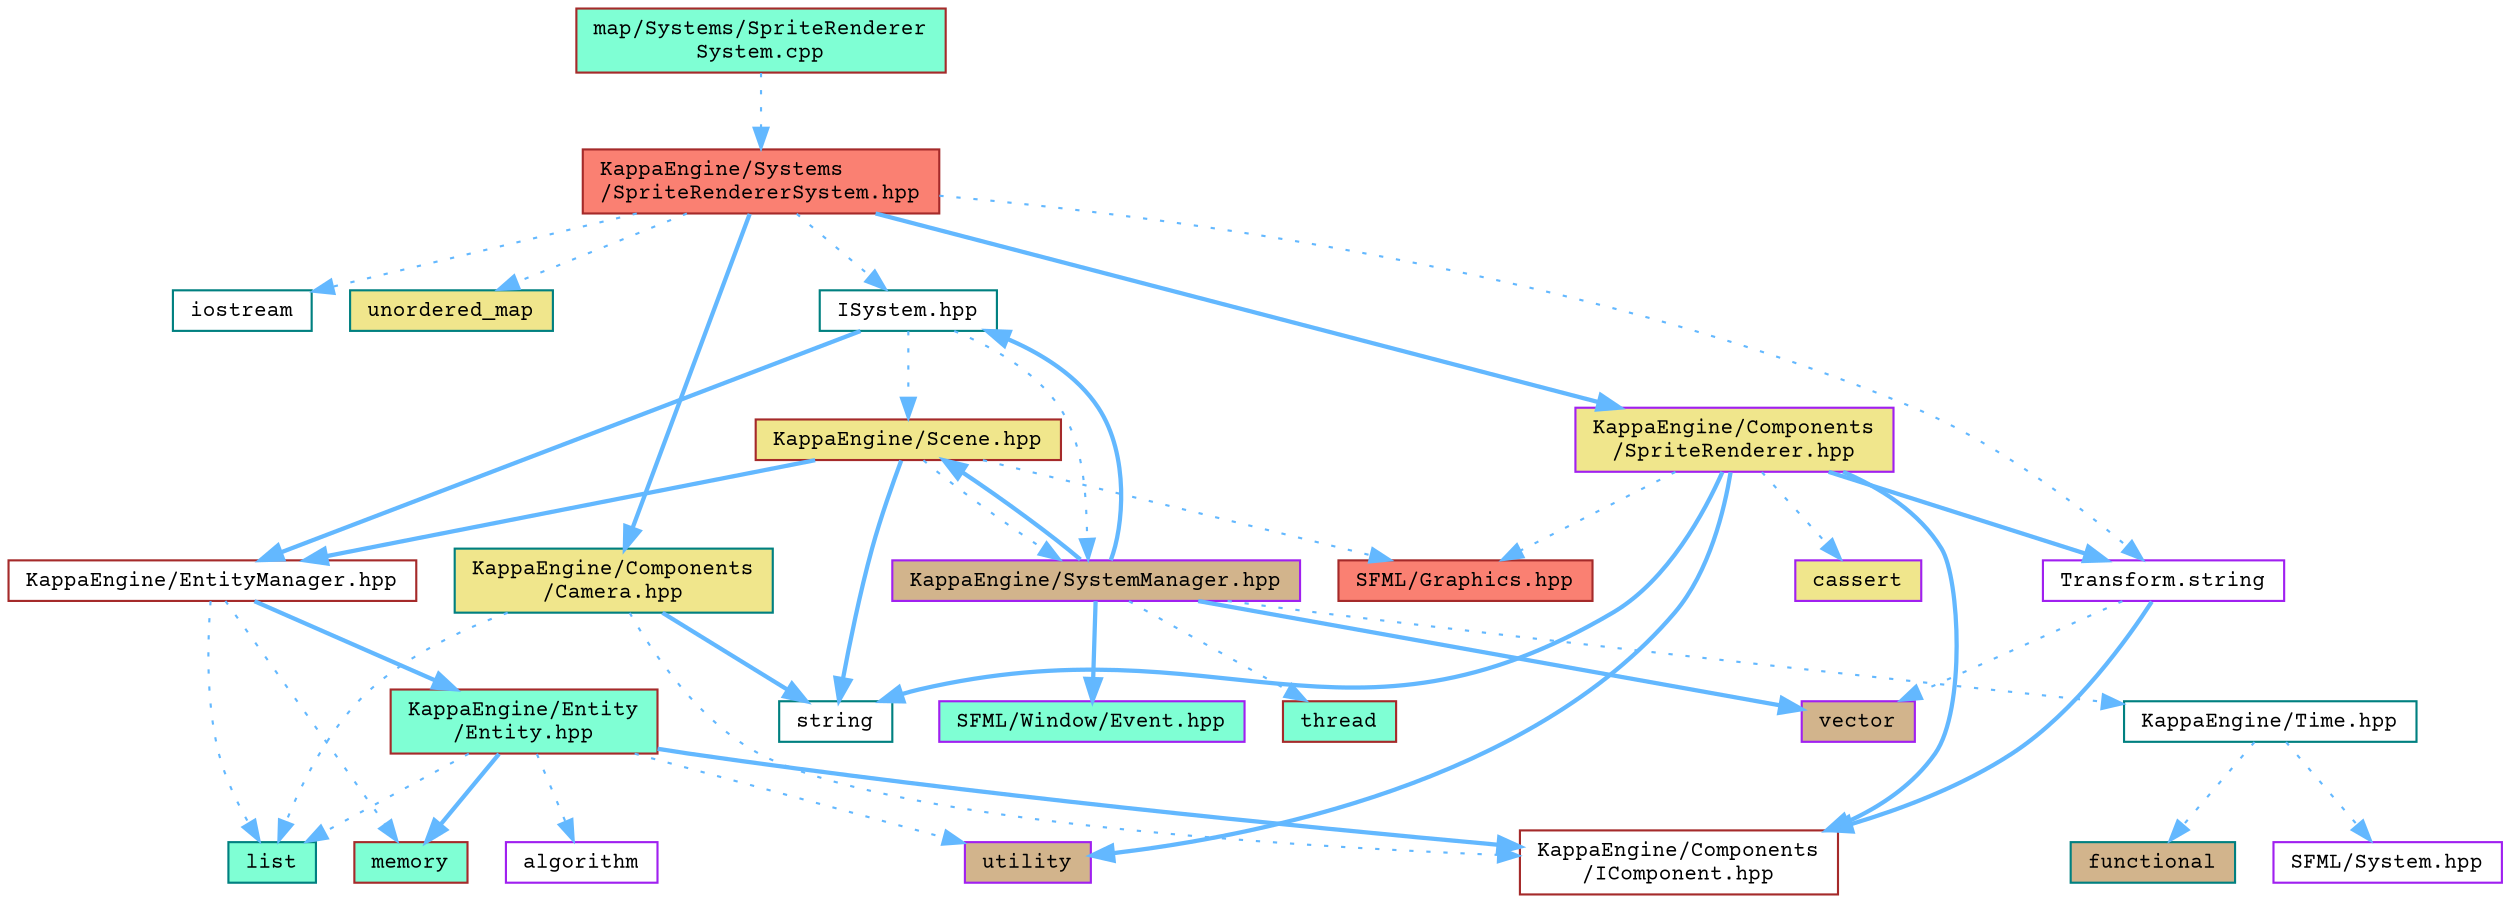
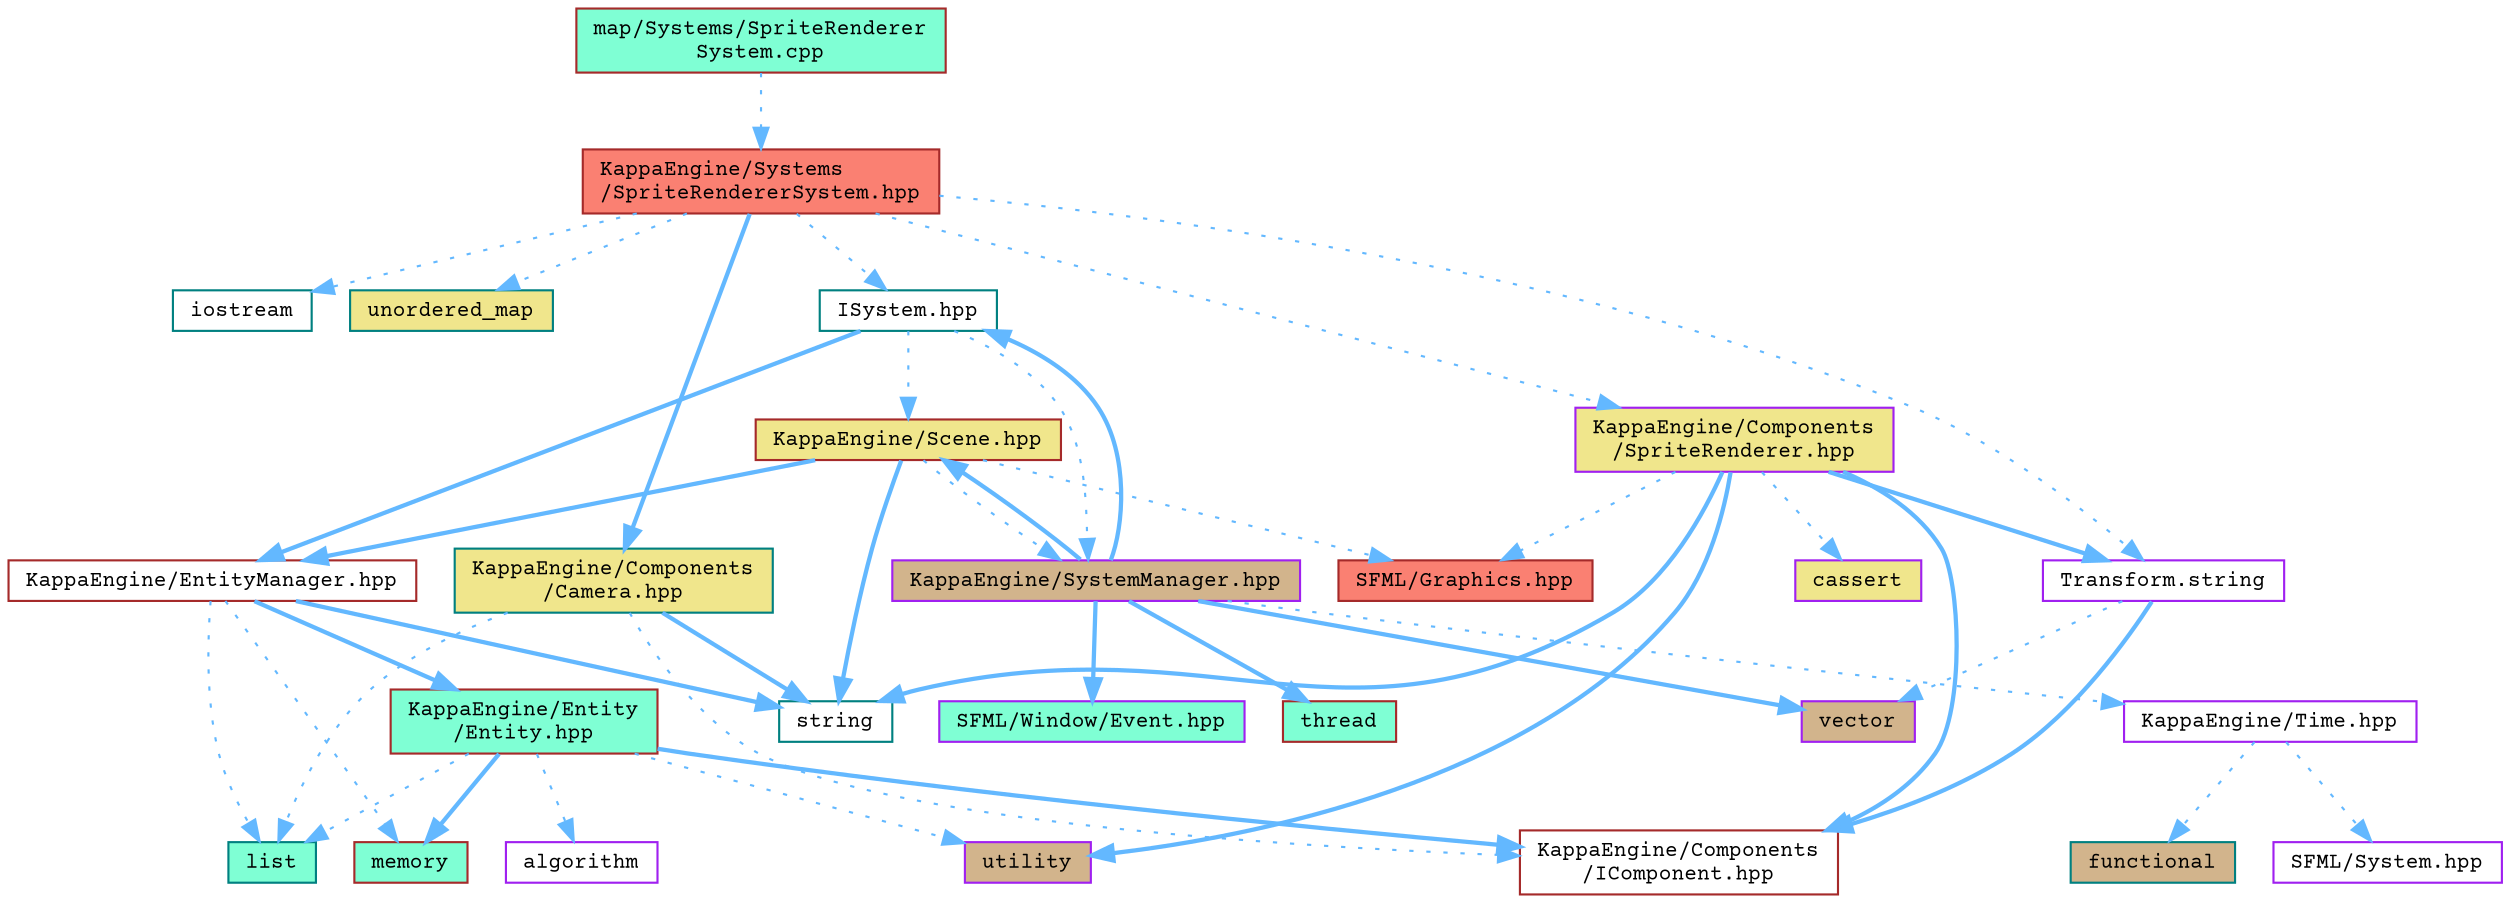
(1237, 308) -> (1237, 308)
(1208, 646) -> (1208, 646)
none -> (527, 652)
(2270, 722) -> (2270, 722)
